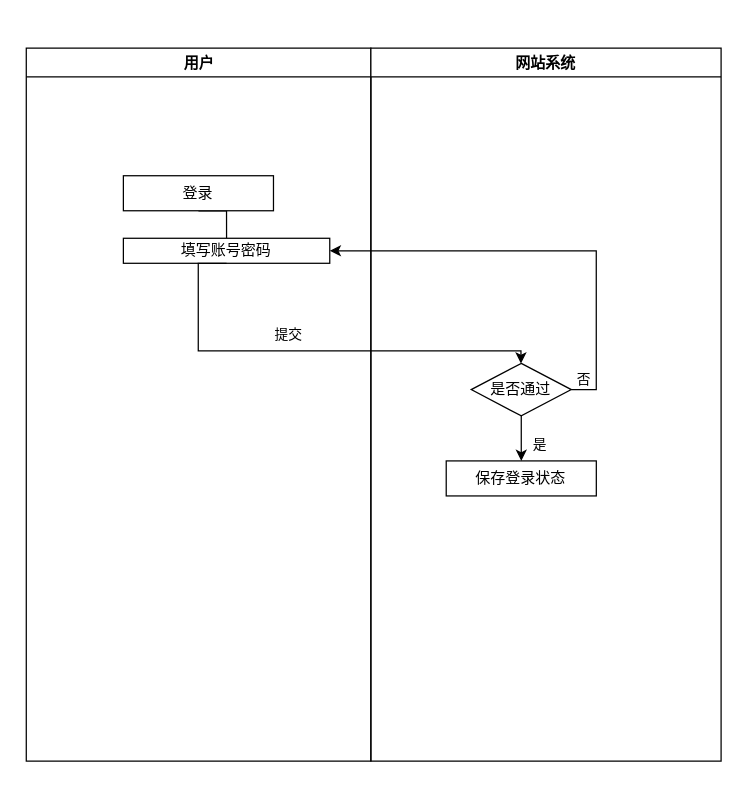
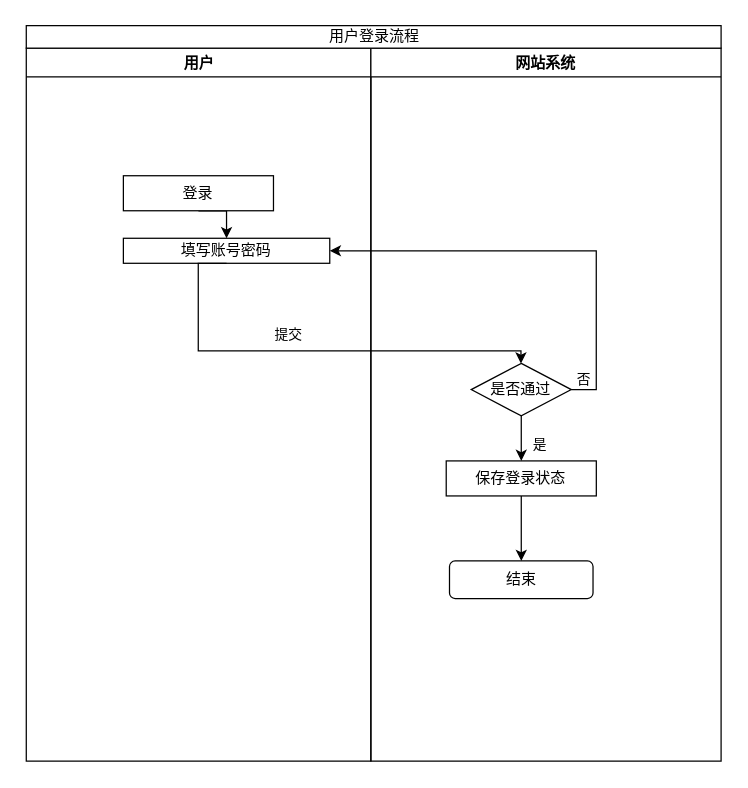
none -> (373, 37)
(226, 232) -> (226, 228)
none -> (521, 524)
none -> (521, 579)
